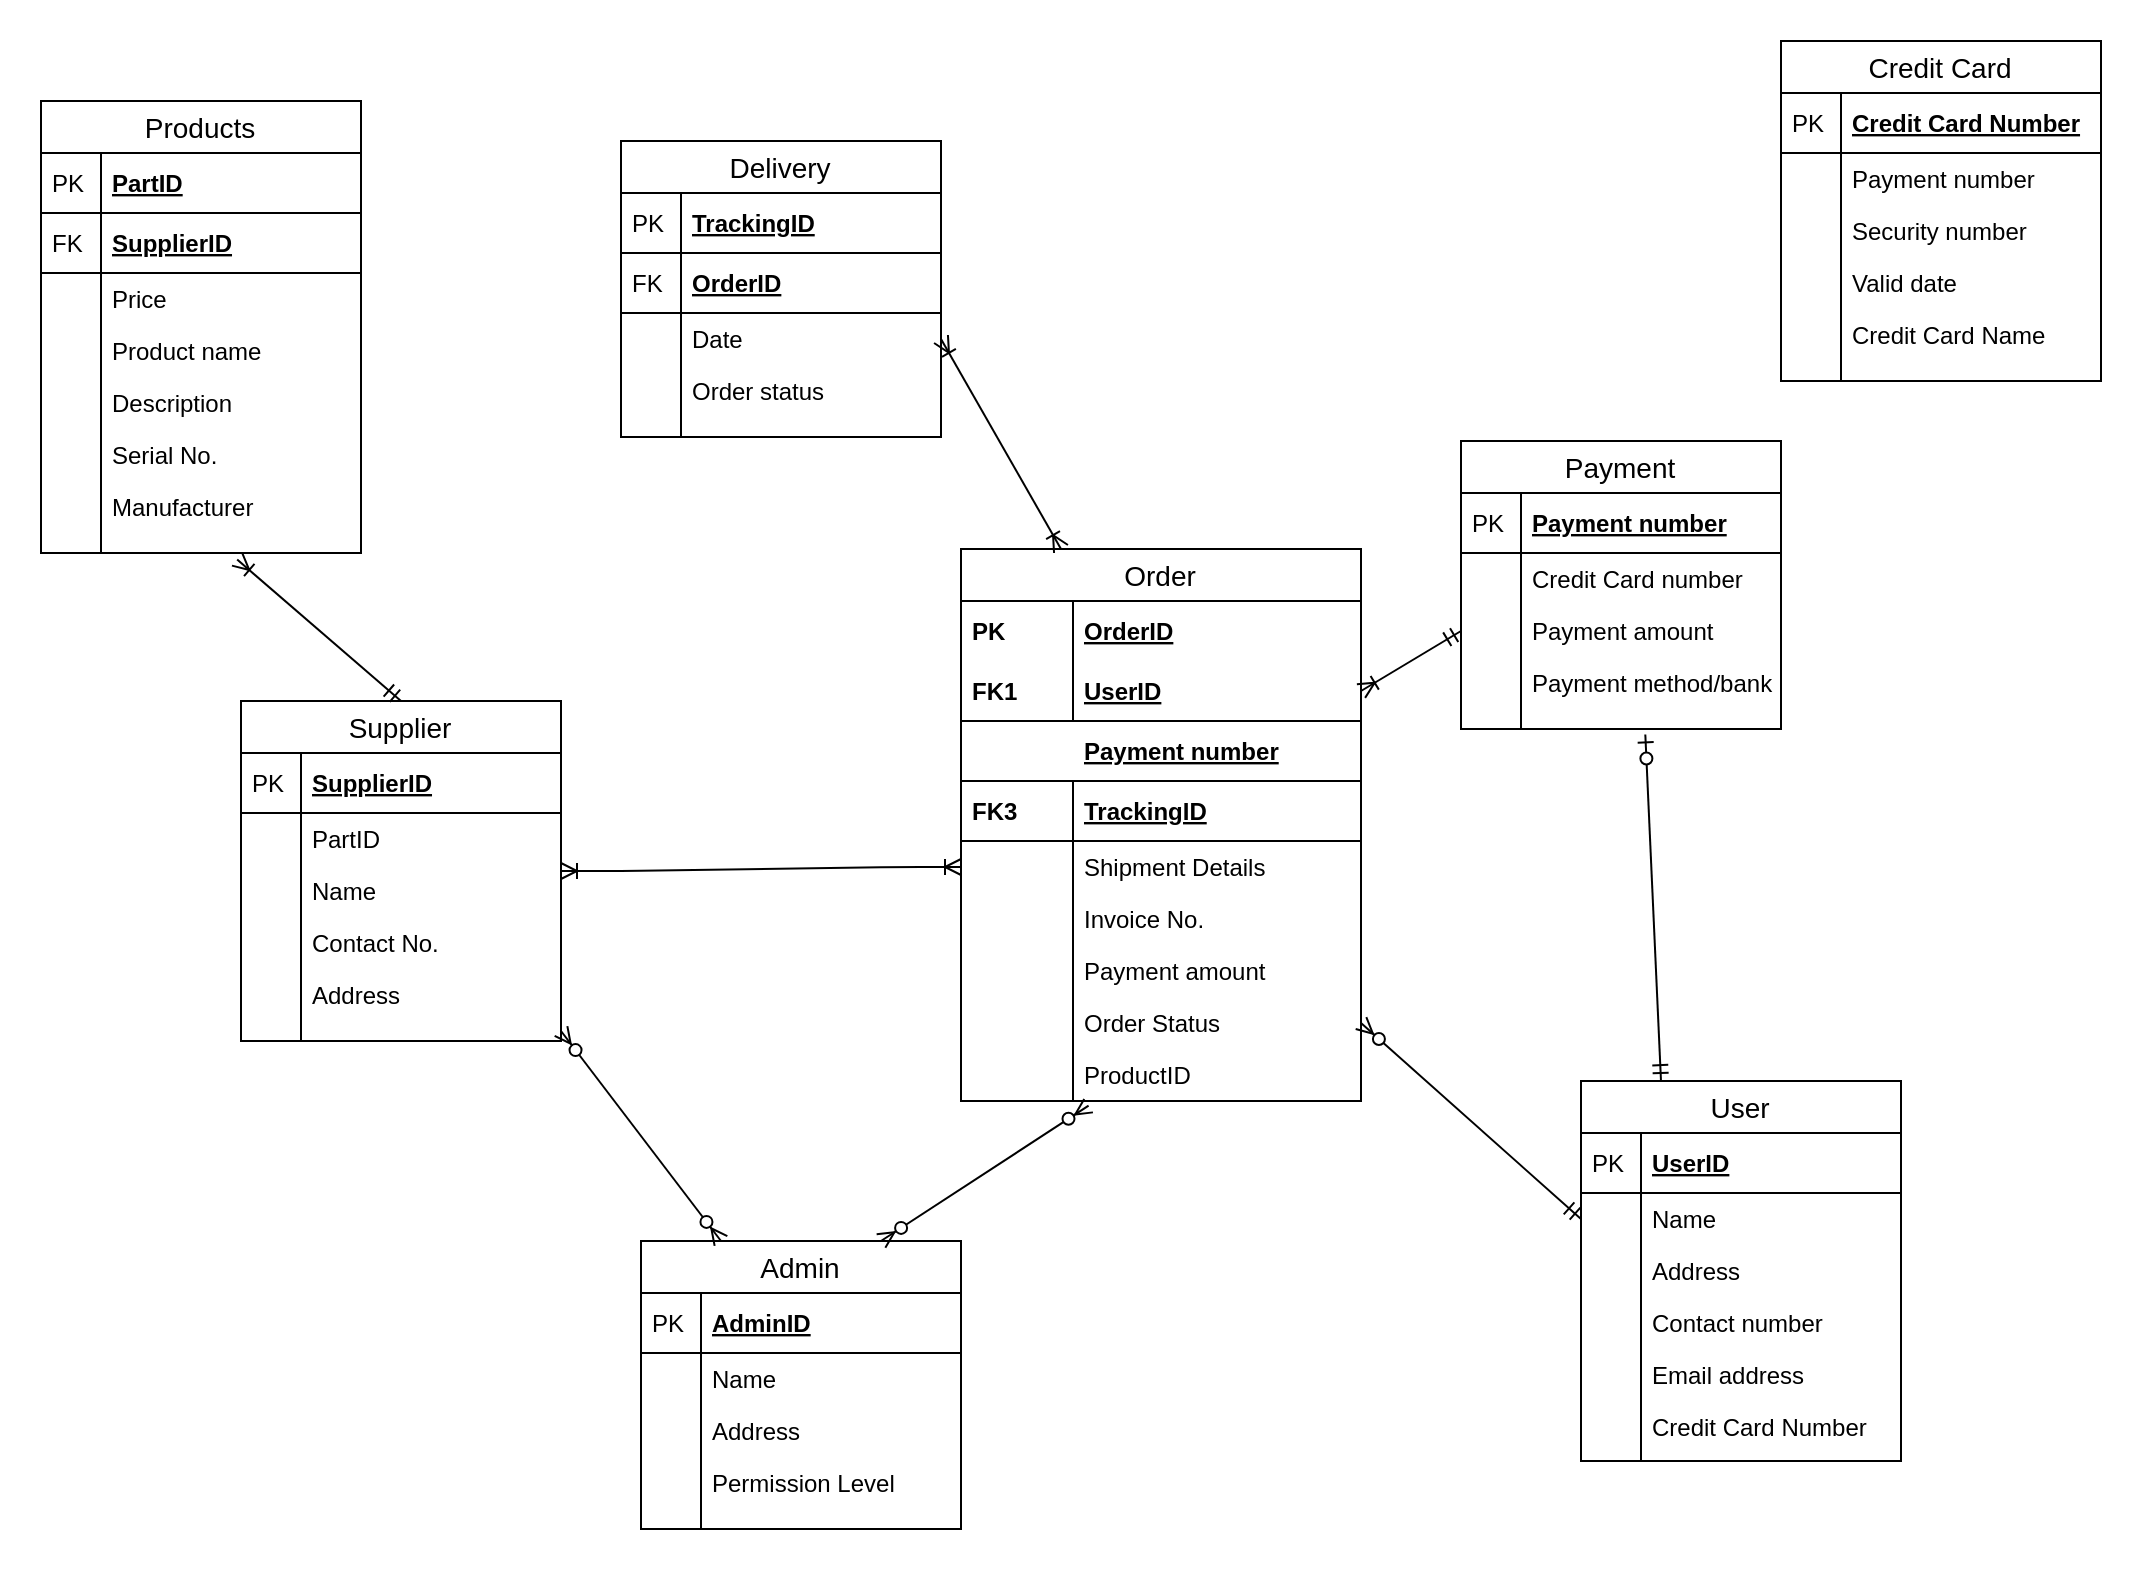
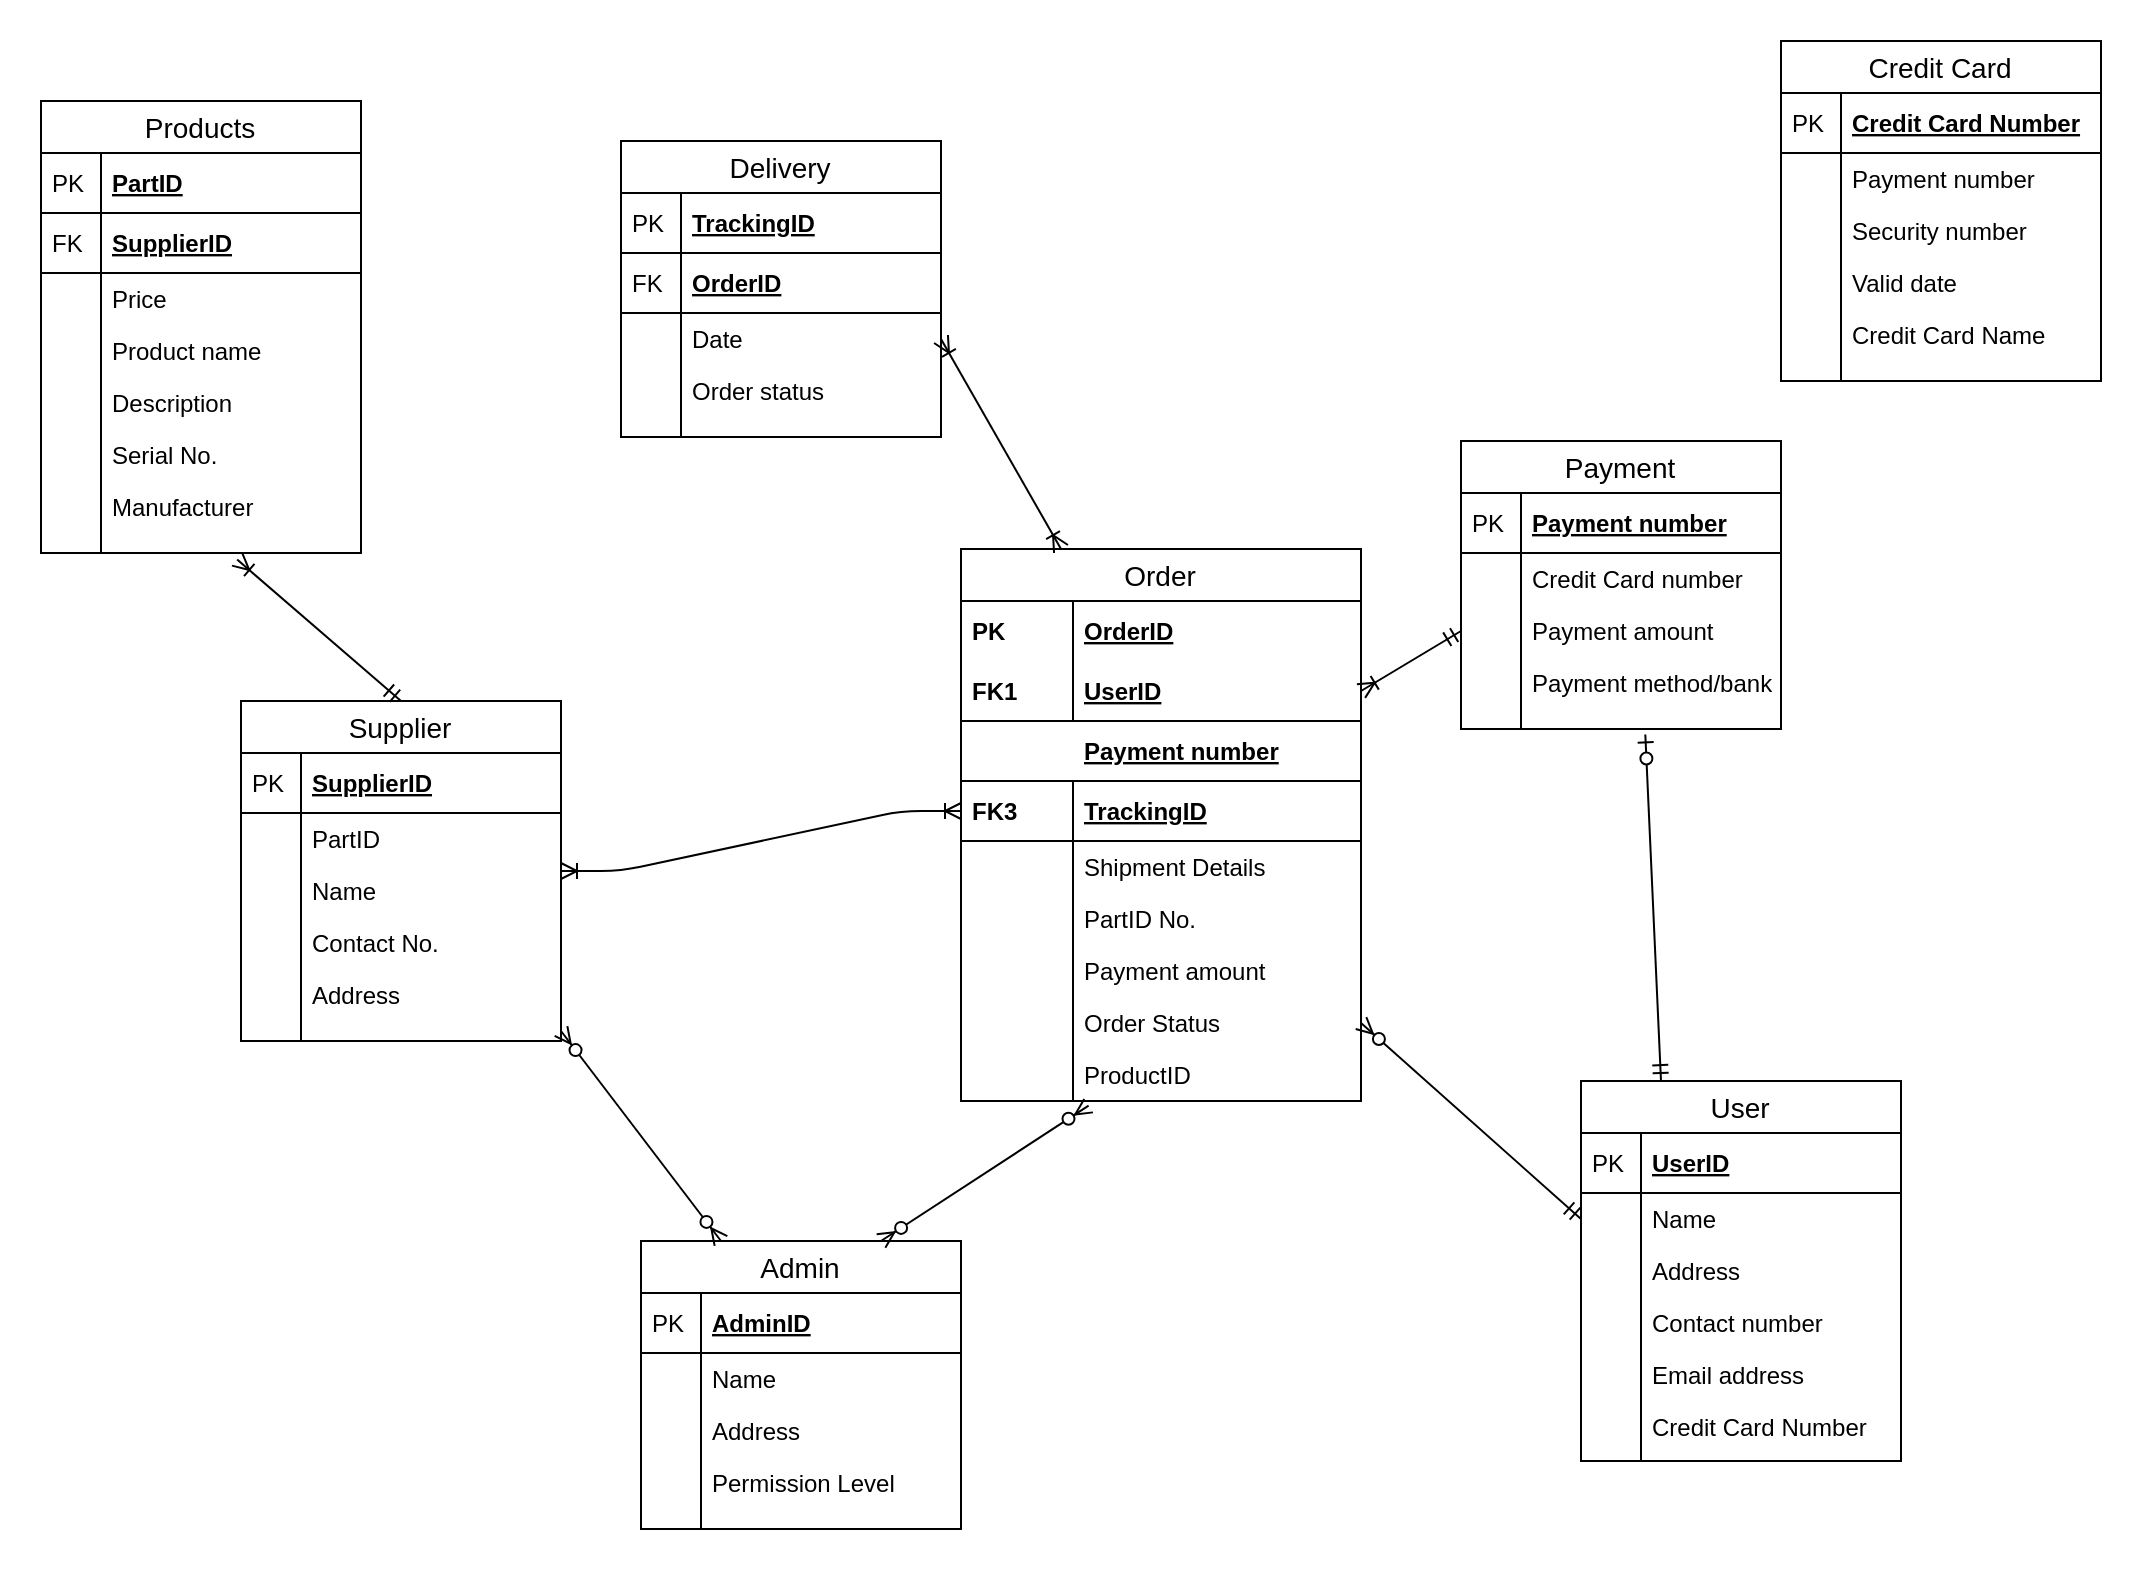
(785, 869) -> (783, 836)
(1149, 920) -> (1145, 920)
